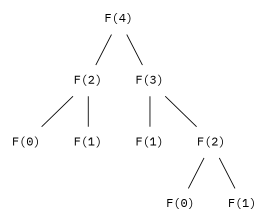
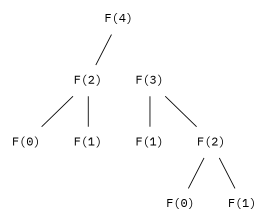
(135, 50) -> none
